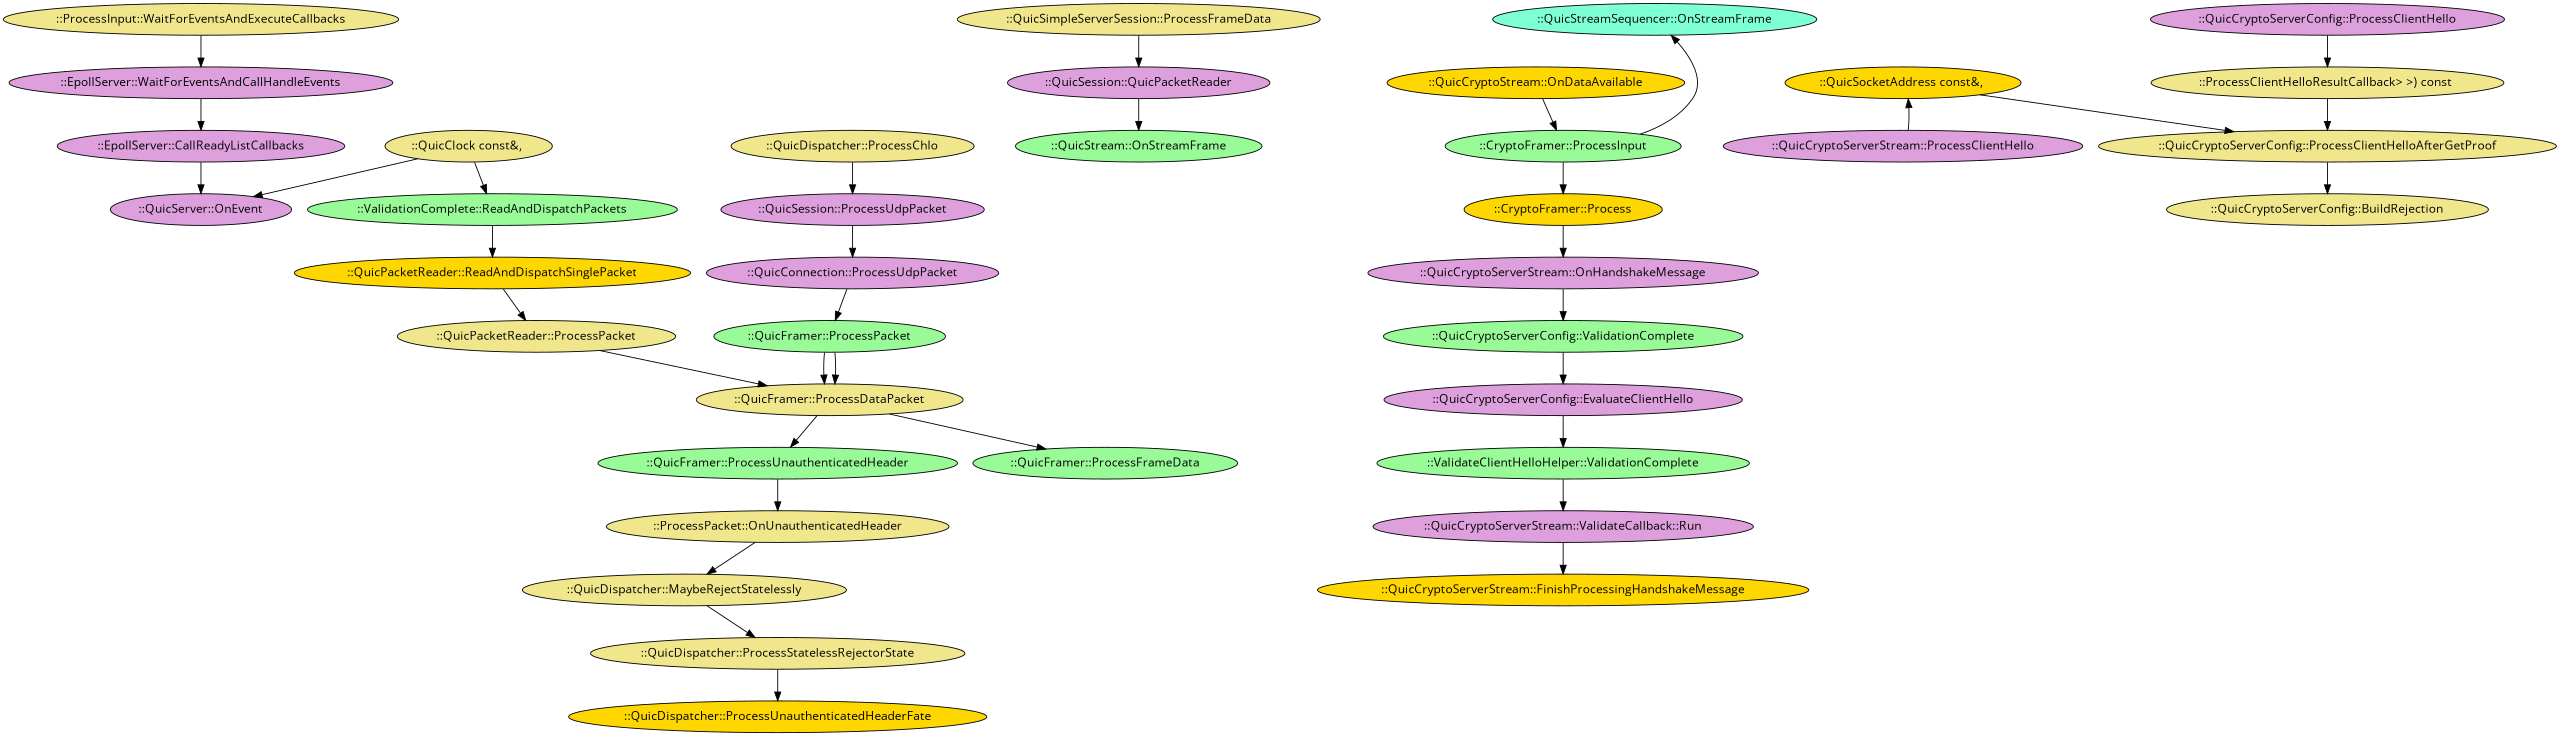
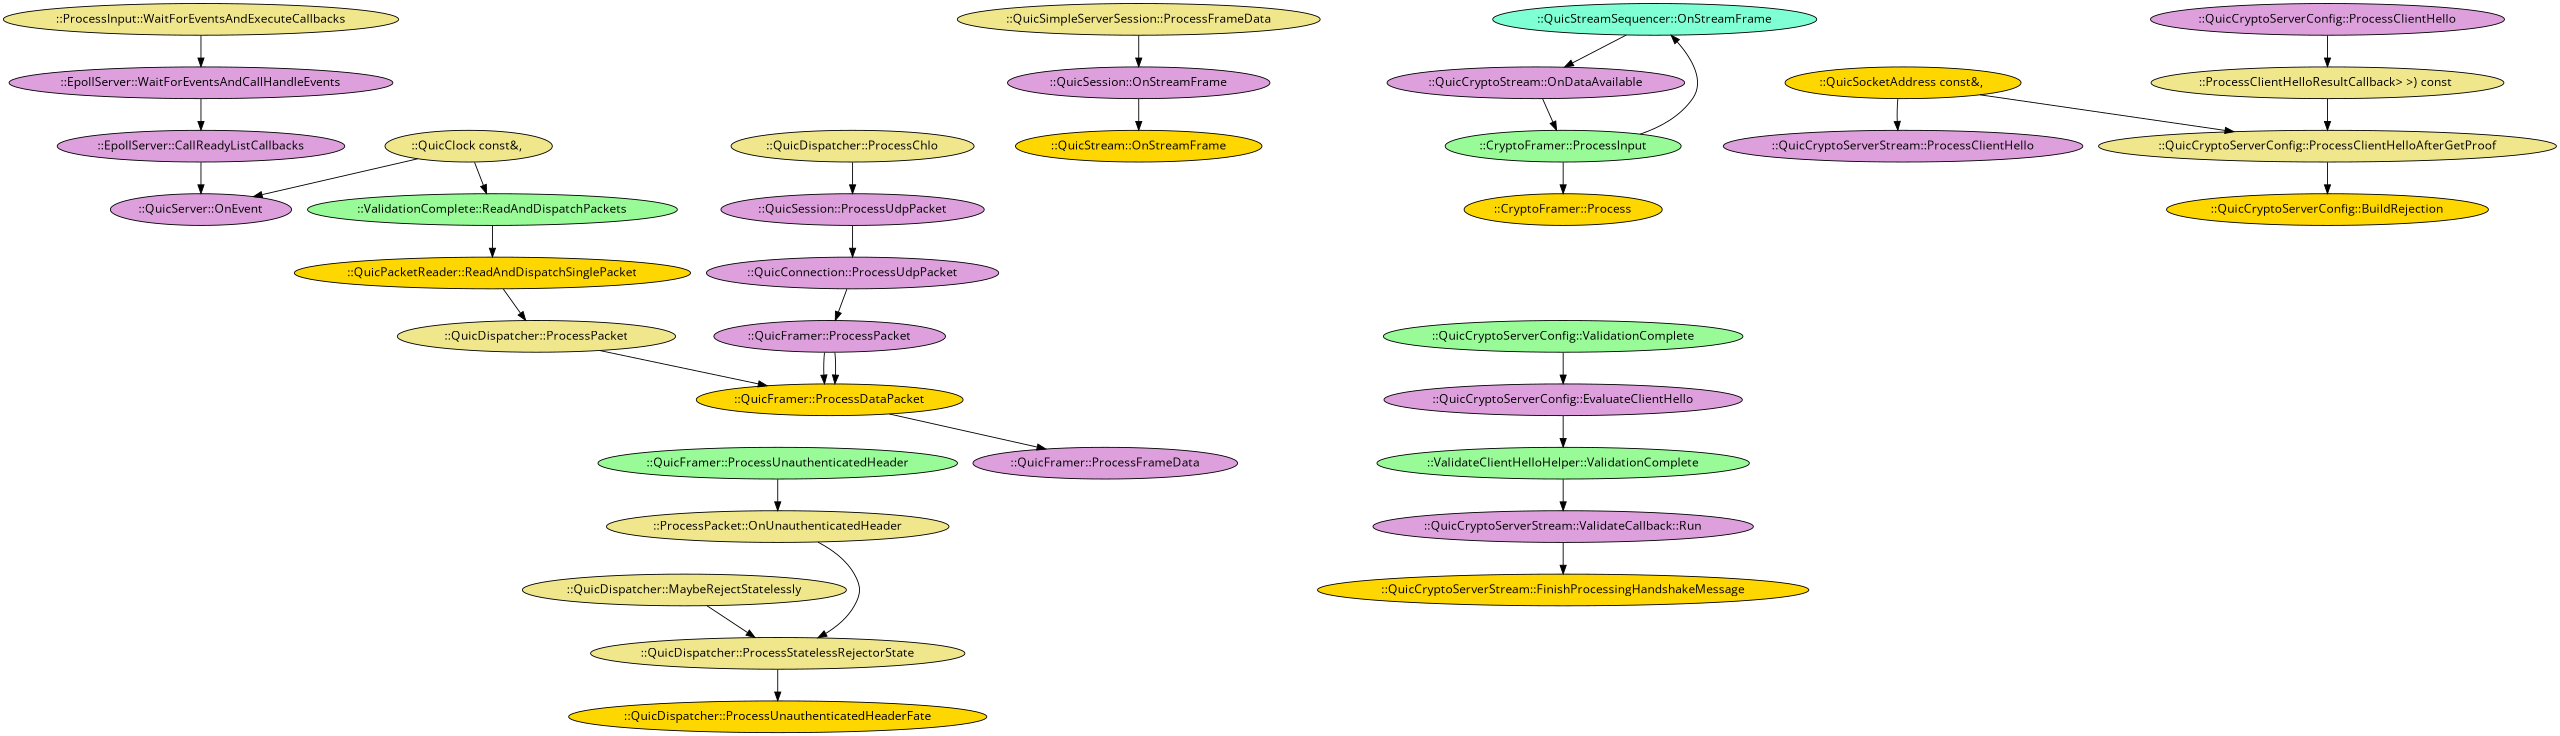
none -> (1599, 49)
(1139, 83) -> (1139, 83)
(1536, 83) -> (1536, 83)
(1909, 119) -> (1897, 110)
(1139, 146) -> (1139, 146)
(2327, 210) -> (2327, 210)
(1563, 273) -> none
(536, 336) -> (536, 336)
(830, 336) -> (830, 336)
(830, 400) -> (830, 400)
(807, 428) -> none
(1105, 463) -> (1105, 463)
(735, 556) -> (859, 585)
